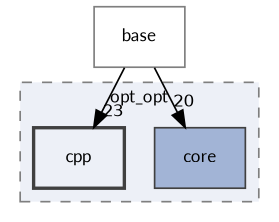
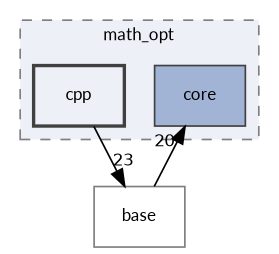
(111, 93) -> (106, 150)
(139, 98) -> (139, 36)
